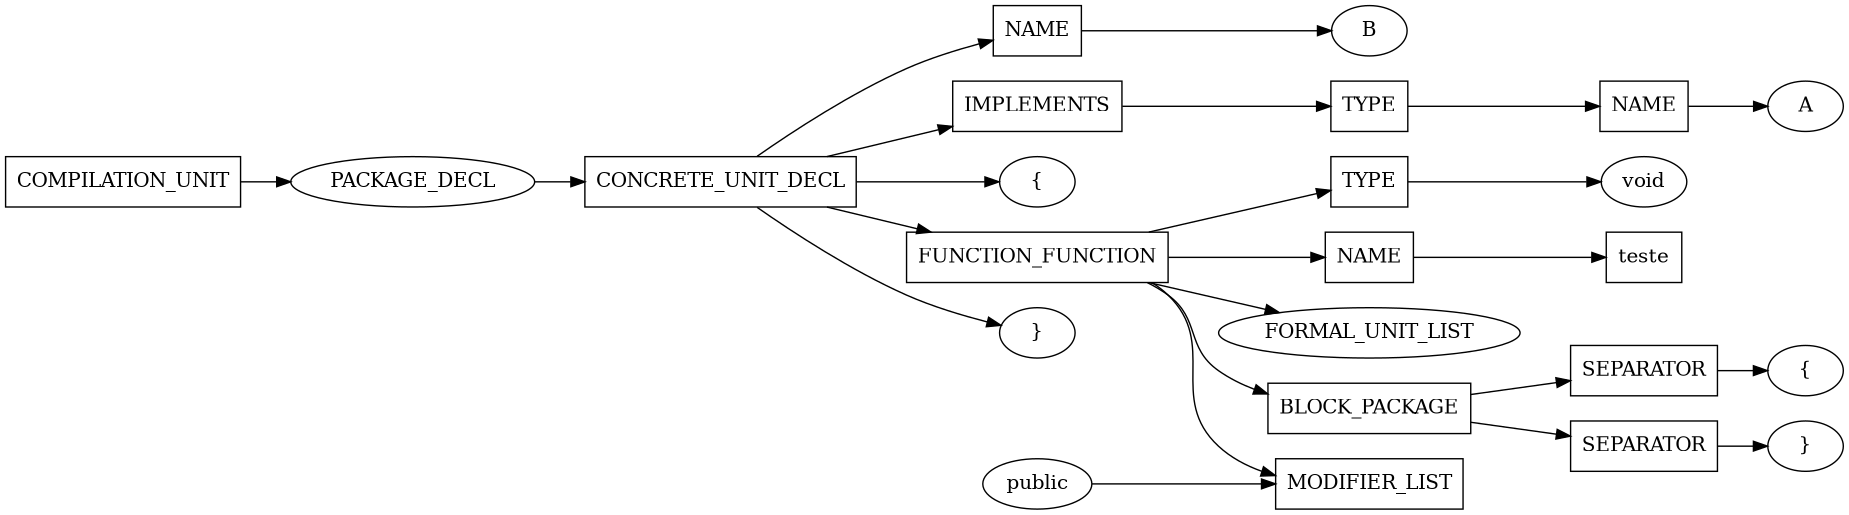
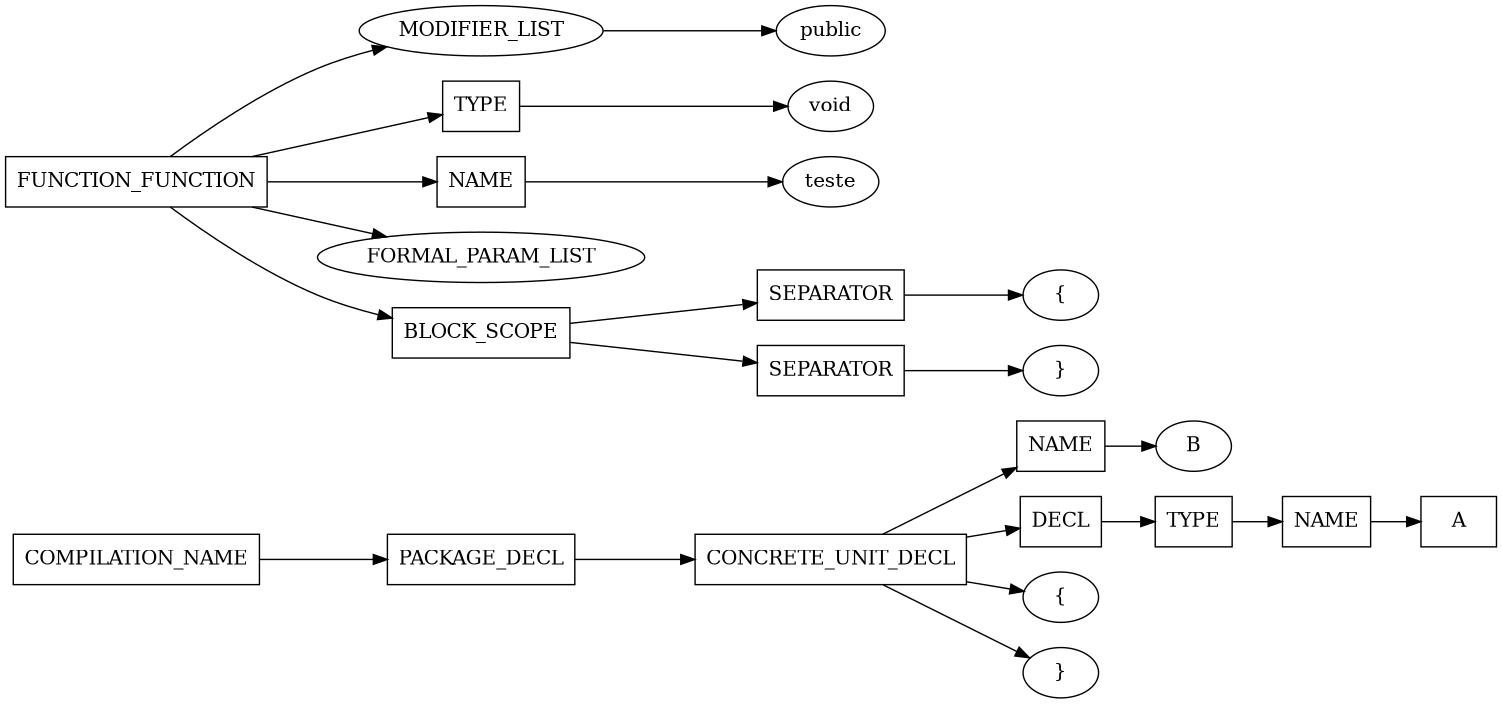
(1037, 106) -> (1061, 522)
(1806, 106) -> (1459, 522)
(123, 182) -> (136, 559)
(413, 182) -> (481, 559)
(872, 218) -> none
(1644, 257) -> (831, 182)
(1369, 333) -> (481, 257)
(1369, 408) -> (481, 333)
(1177, 484) -> (683, 31)
(1369, 484) -> (481, 31)
